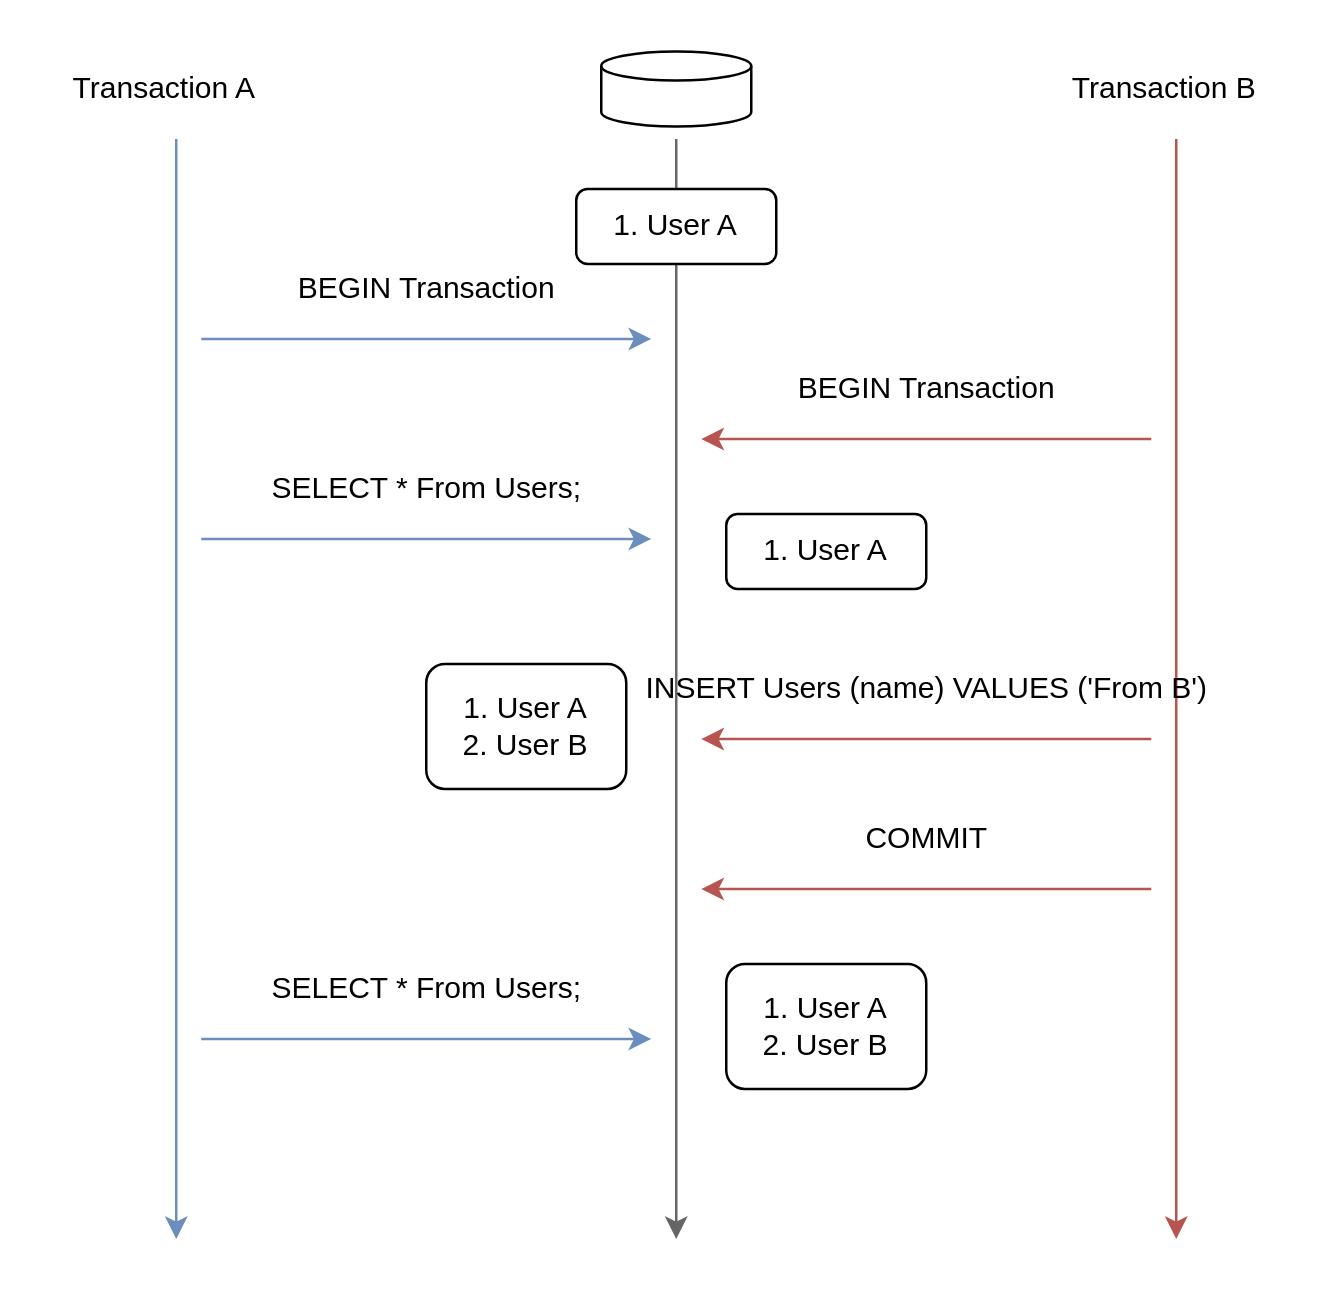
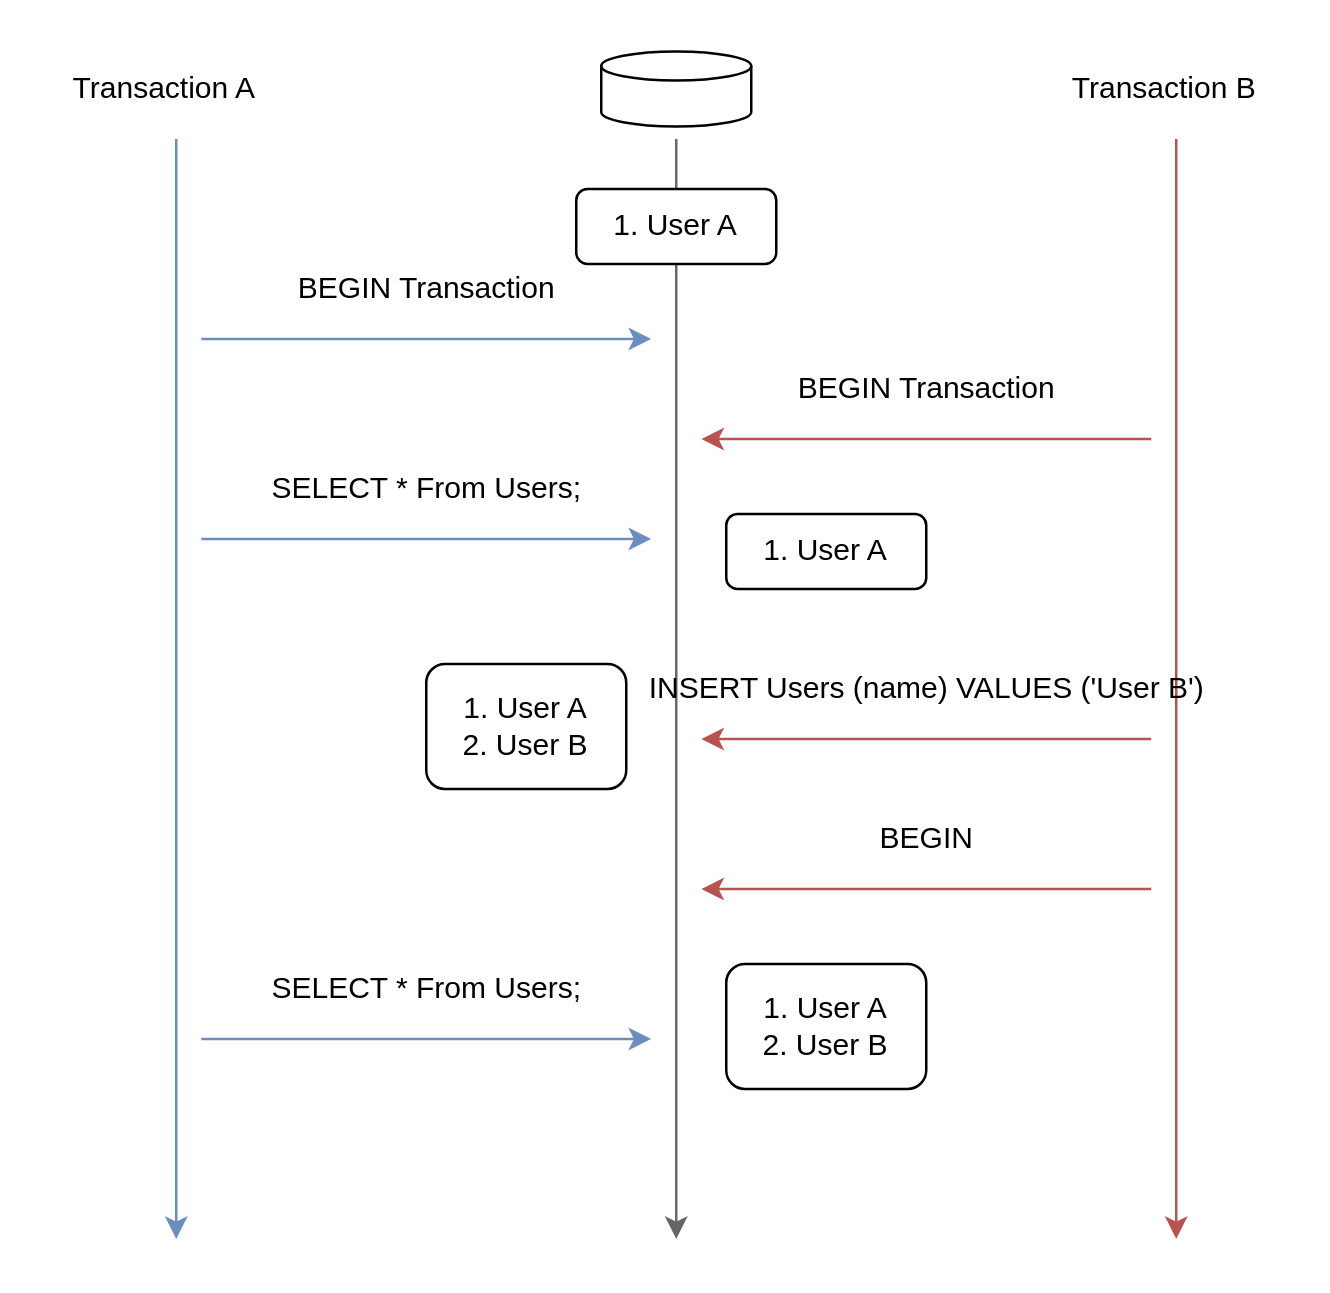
(928, 689) -> (928, 689)
(928, 839) -> (928, 839)
